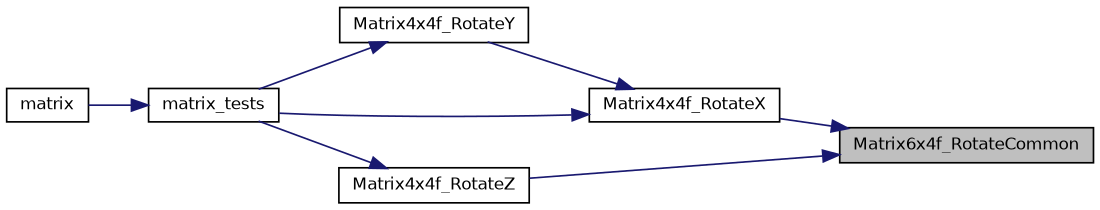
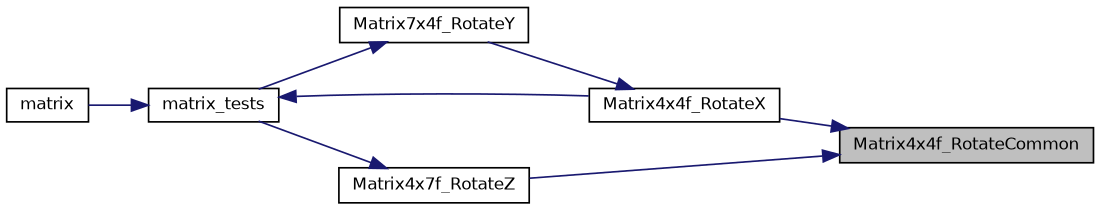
(434, 25) -> (434, 25)
(425, 116) -> (443, 94)
(967, 145) -> (967, 145)
(434, 185) -> (434, 185)
